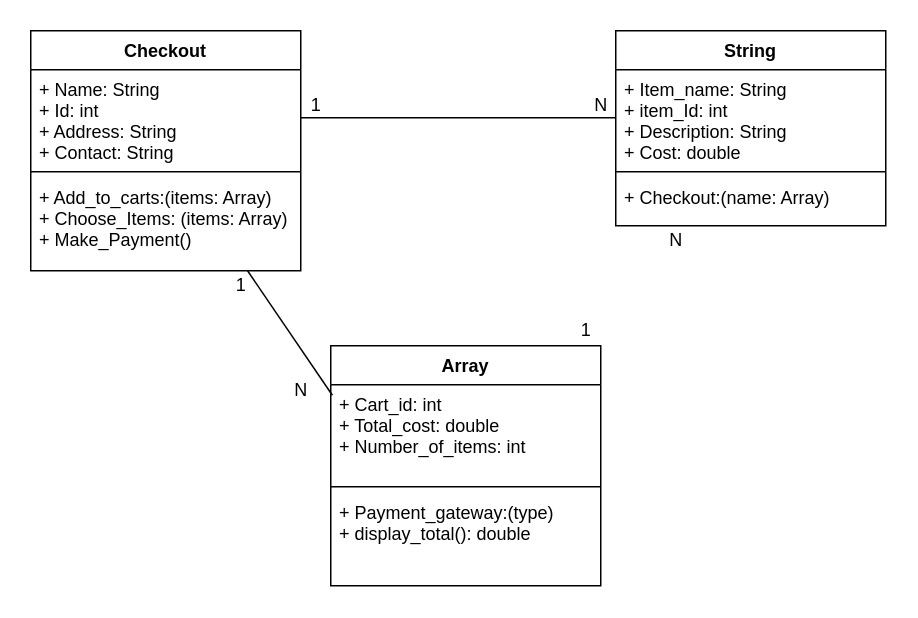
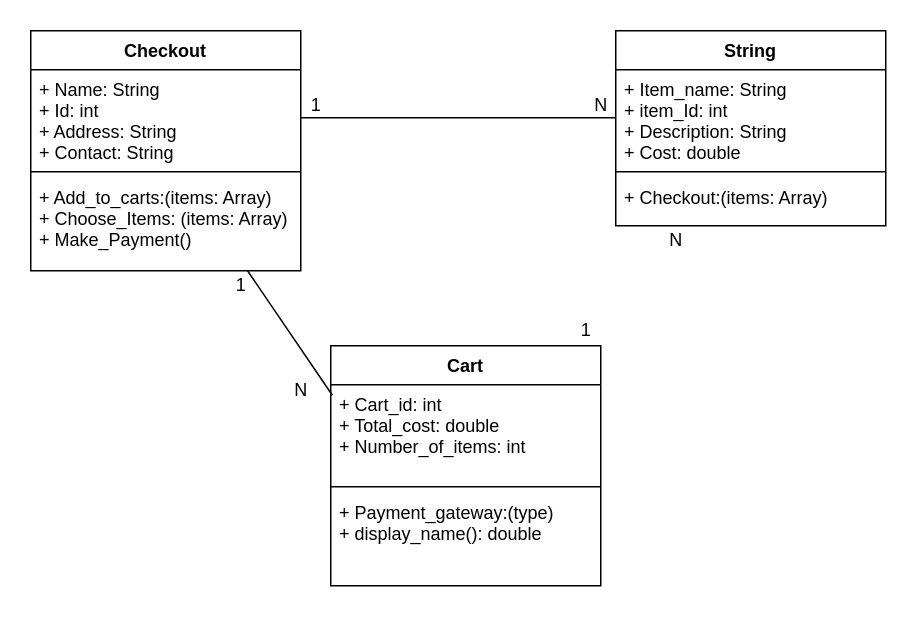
(736, 198) -> (738, 198)
(465, 366) -> (465, 366)
(455, 513) -> (455, 513)
